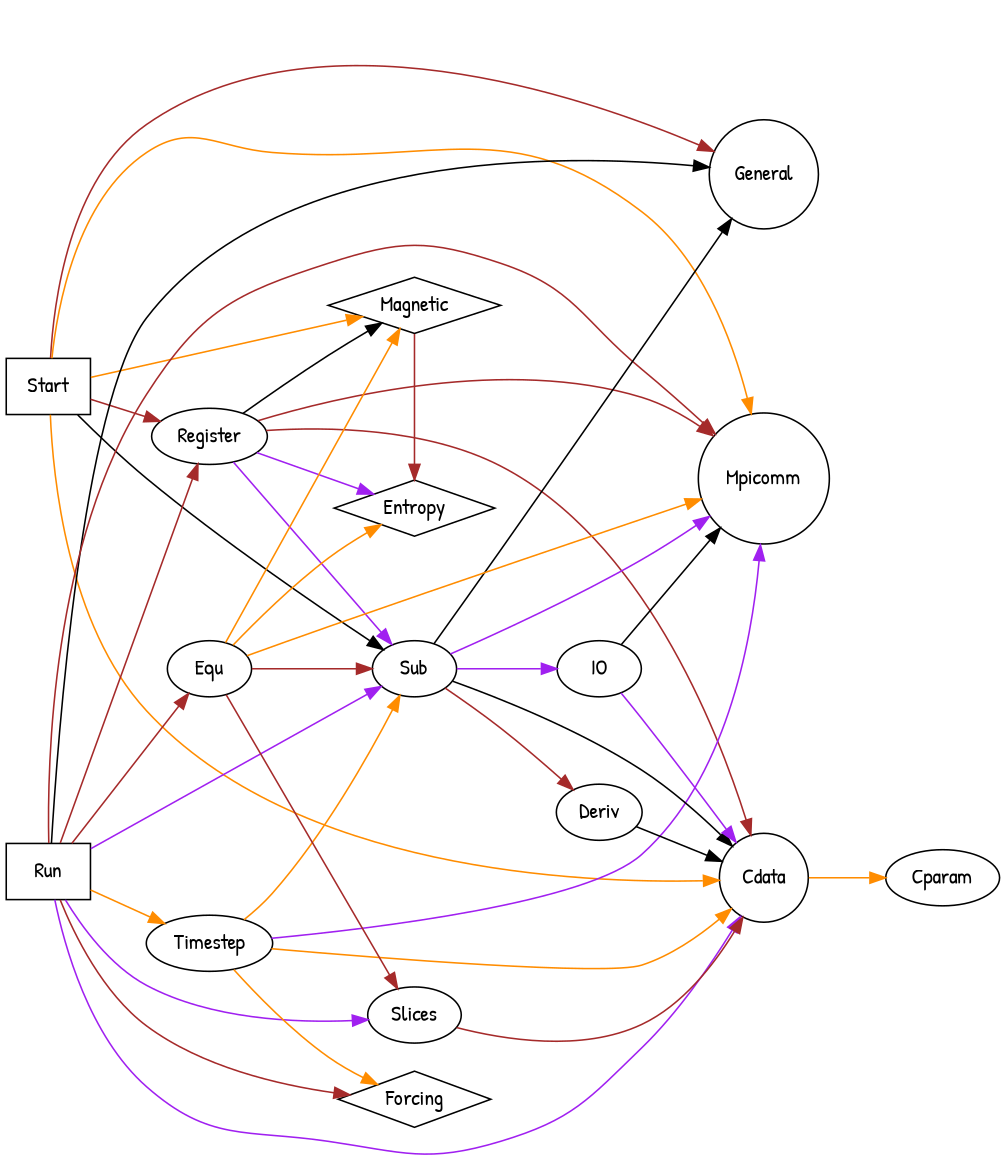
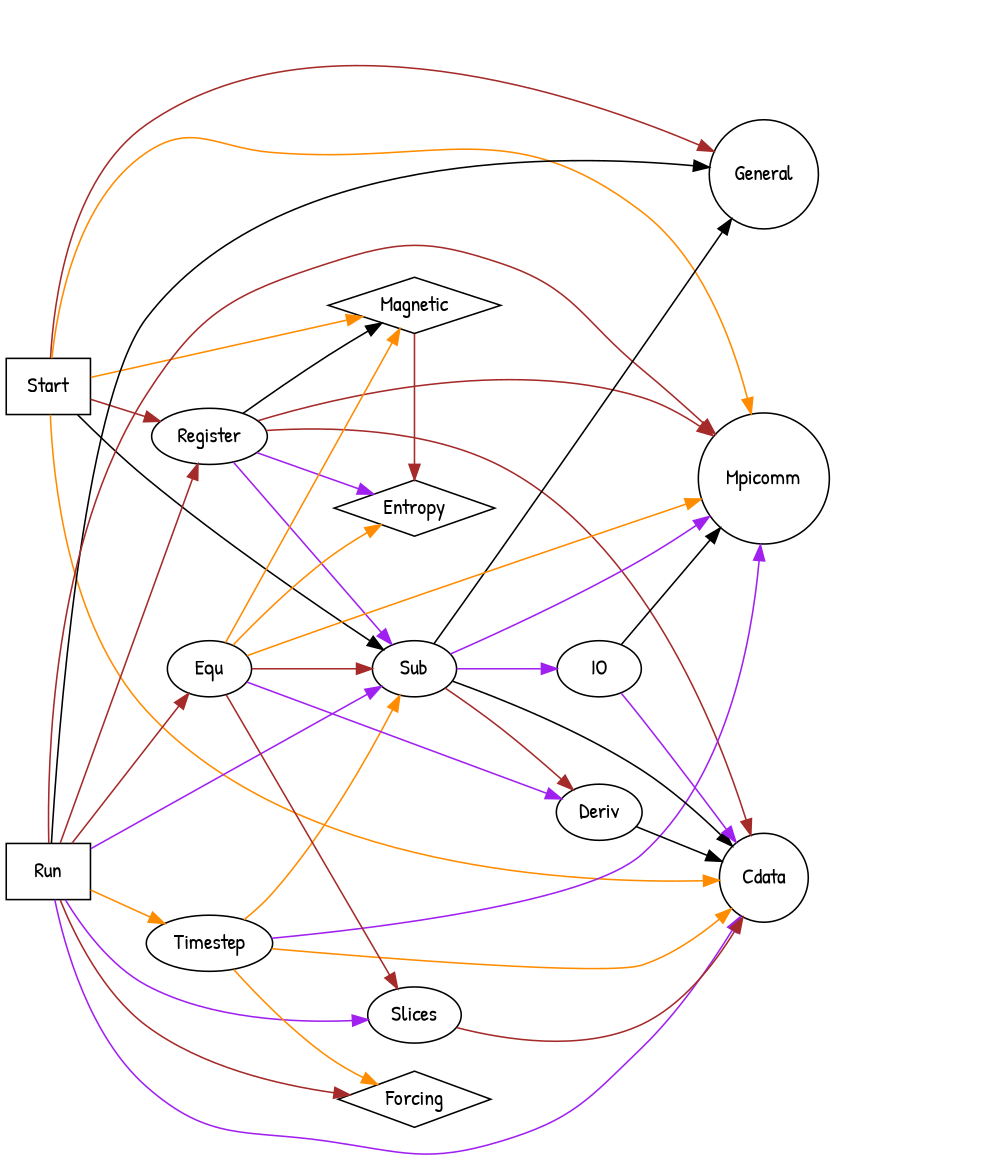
none -> (397, 738)
(943, 878) -> none
